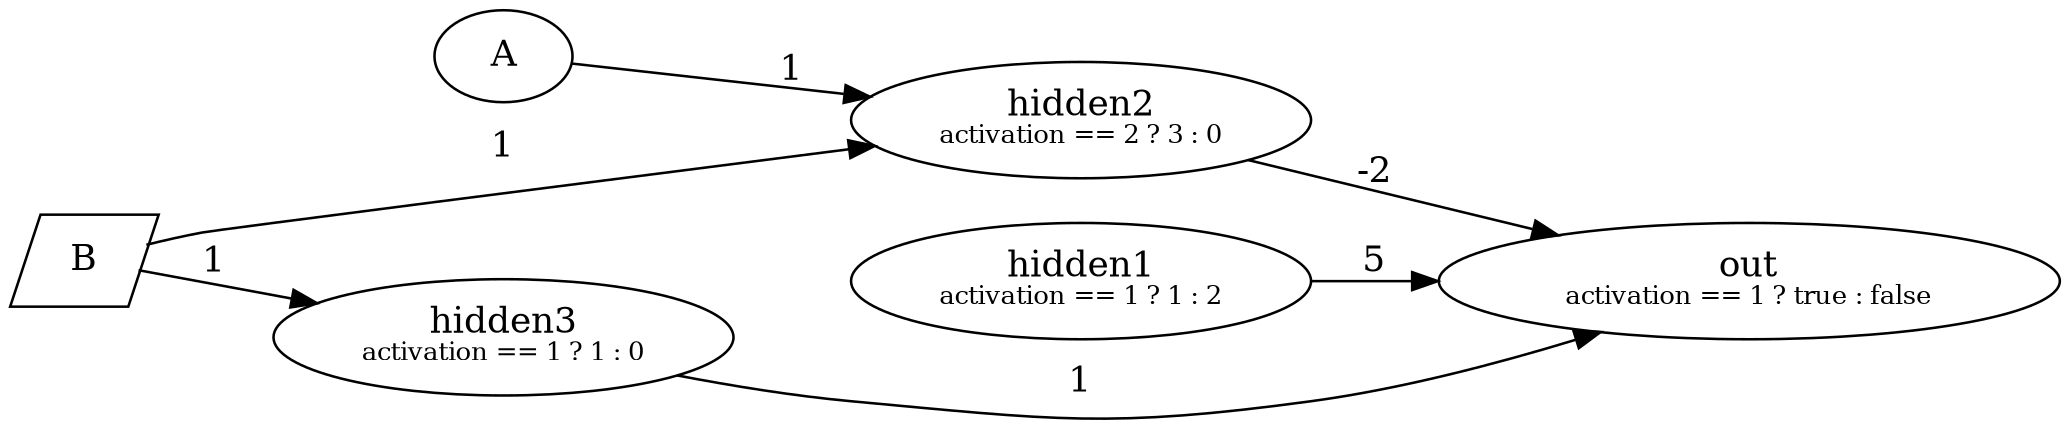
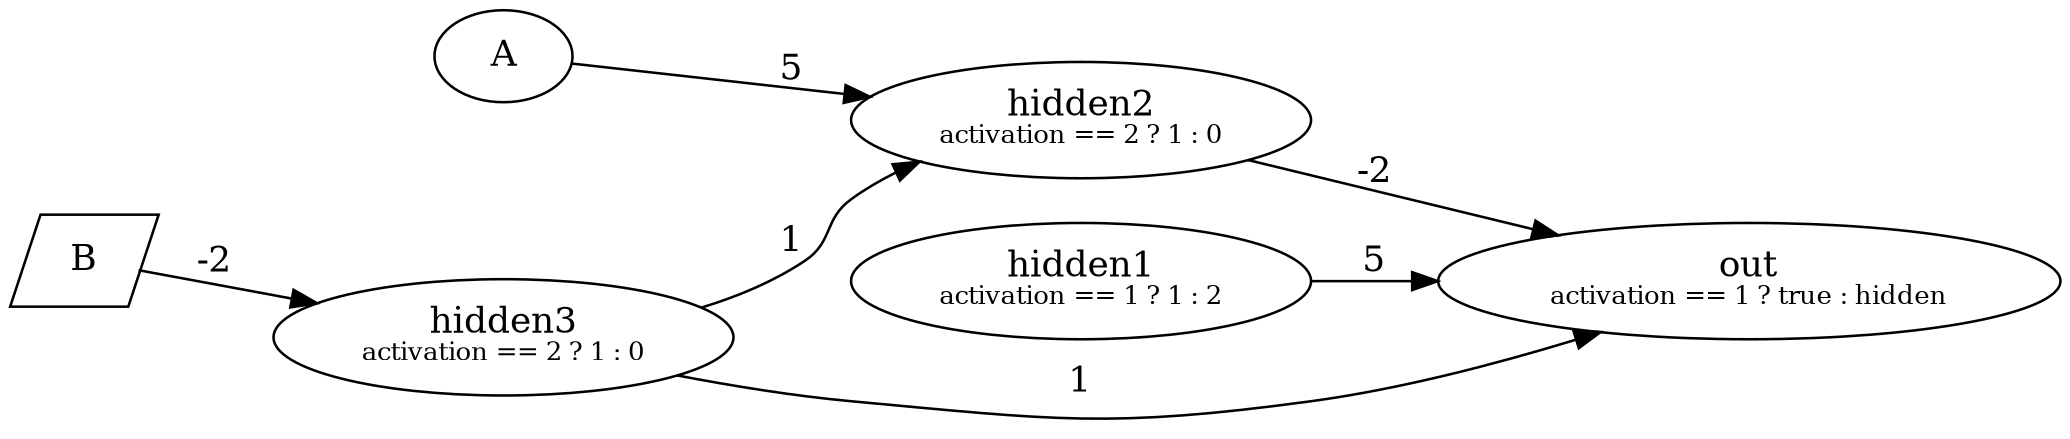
(792, 70) -> (792, 70)
(1081, 135) -> (1081, 135)
(497, 194) -> (811, 256)
(215, 262) -> (215, 262)
(1749, 296) -> (1749, 296)
(503, 353) -> (503, 353)
